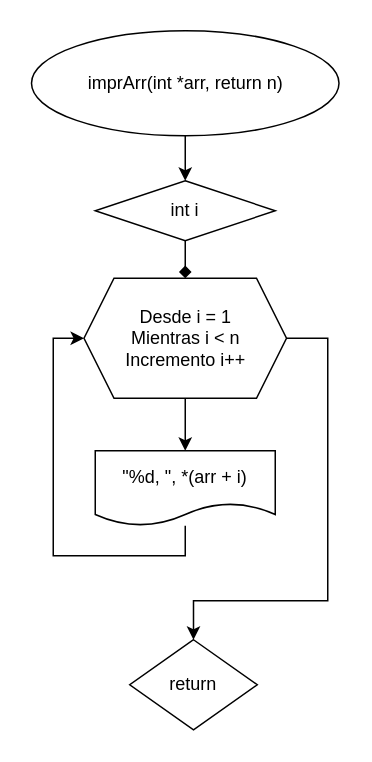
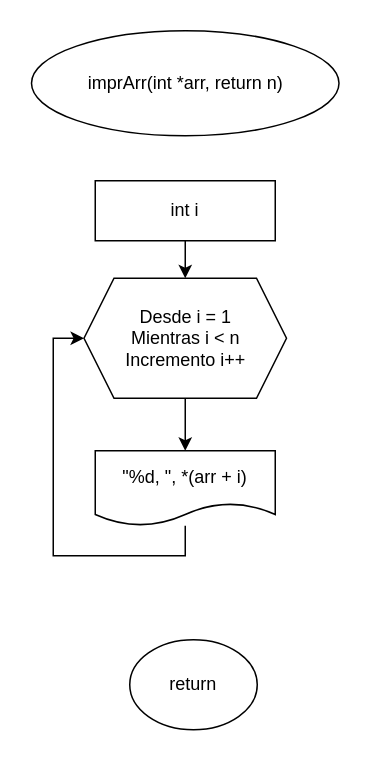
(185, 164) -> none
(185, 211) -> (185, 211)
(185, 266) -> (185, 267)
(328, 531) -> none
(194, 685) -> (194, 685)
